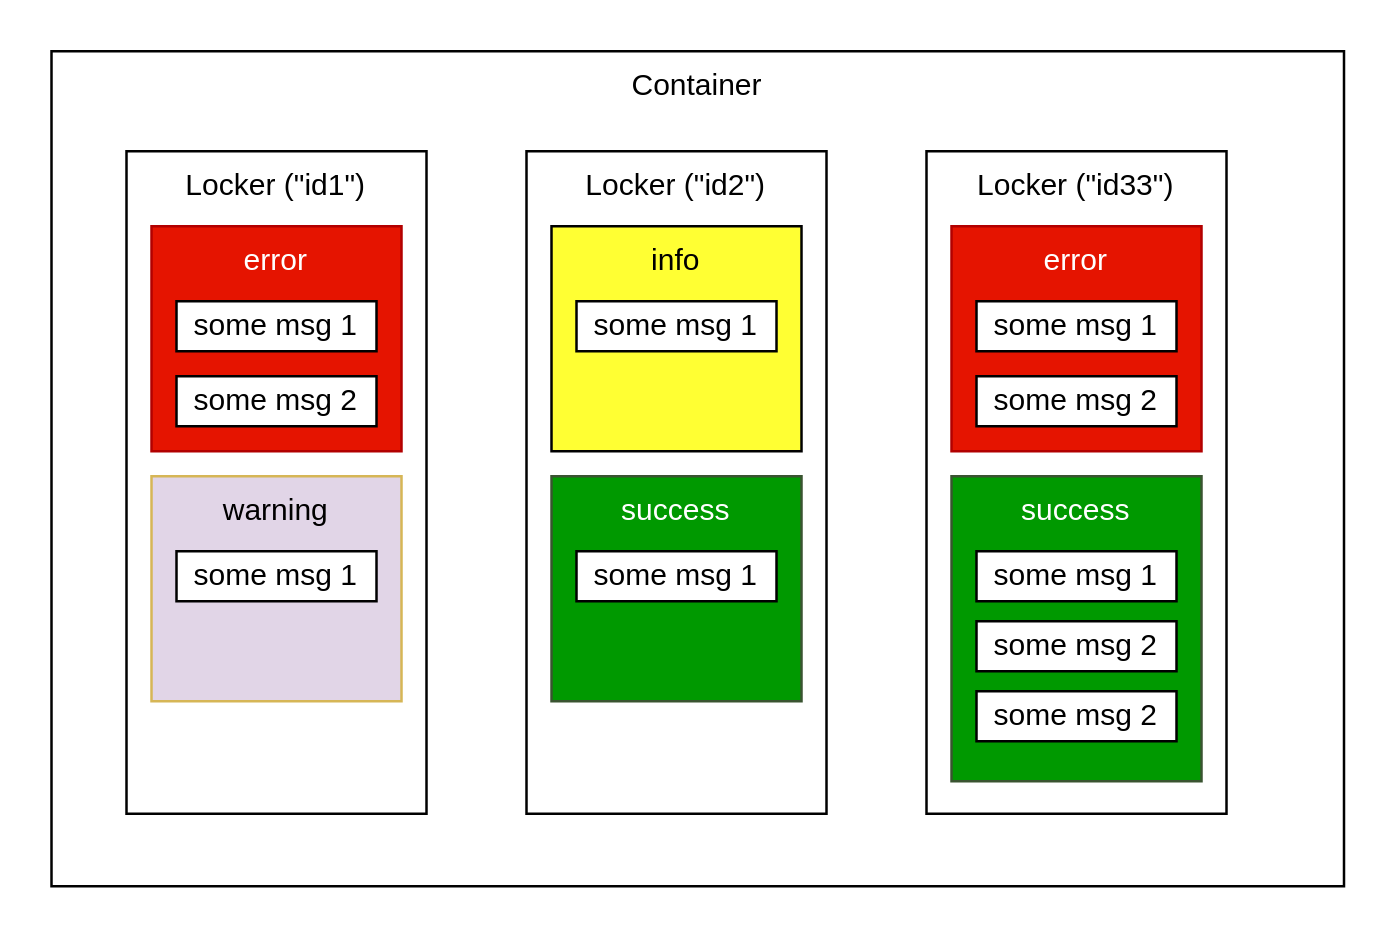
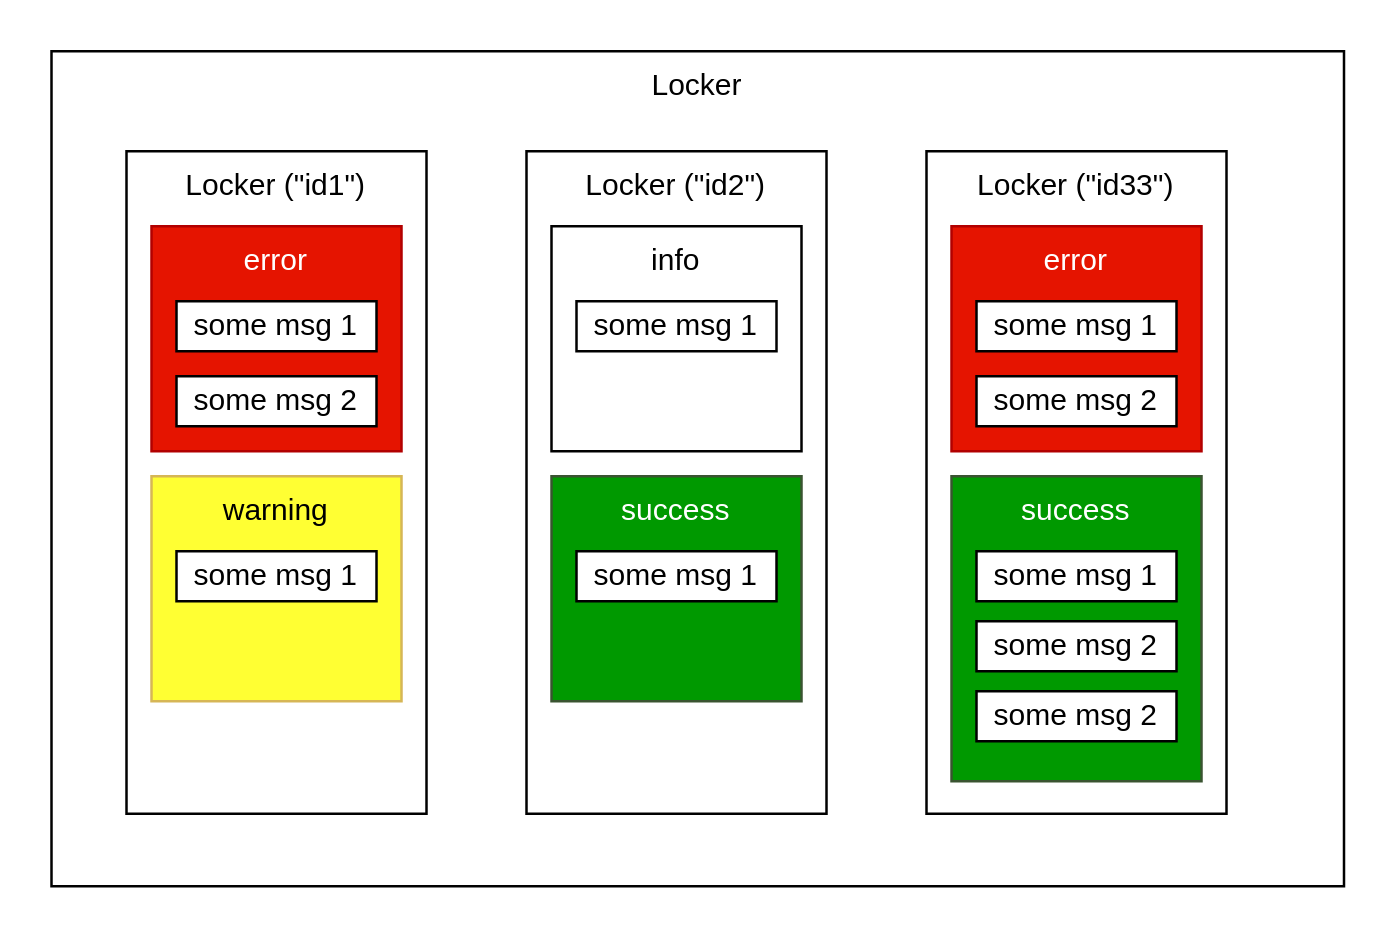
(698, 87) -> (698, 87)
(676, 262) -> (676, 262)
(276, 512) -> (276, 512)
